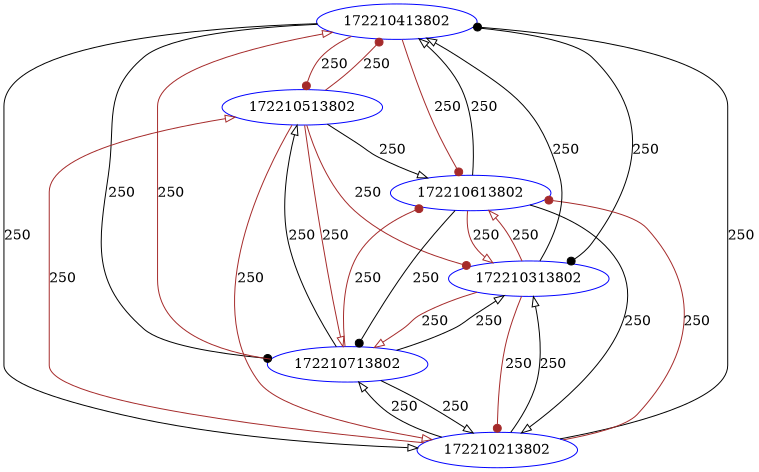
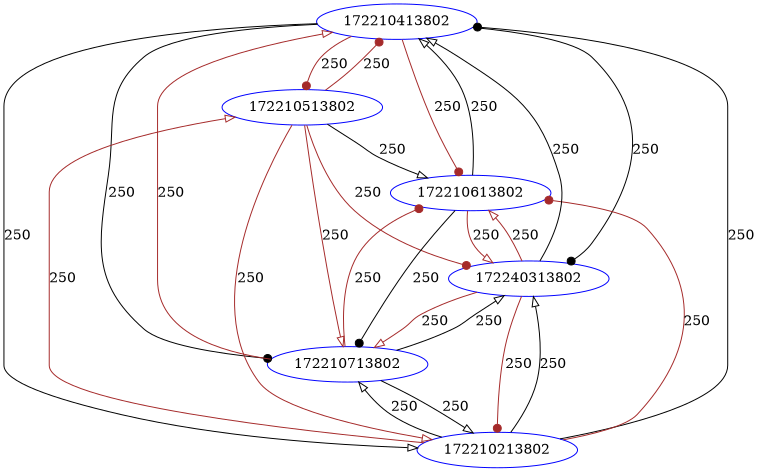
(289, 246) -> none
(529, 279) -> (529, 279)
(626, 309) -> none
